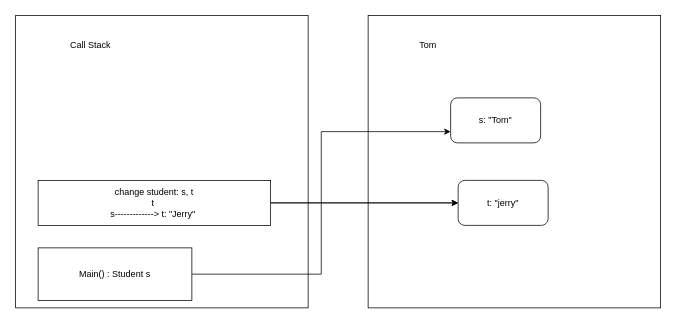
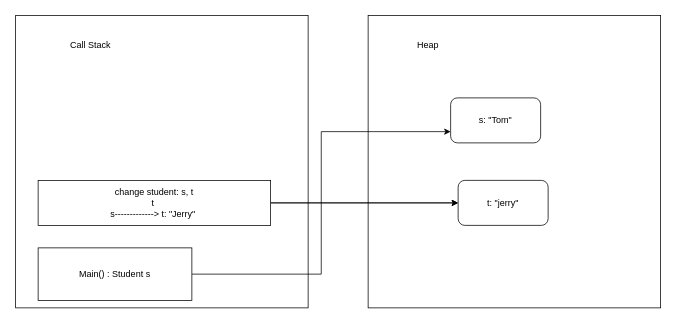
(428, 45) -> (428, 45)
